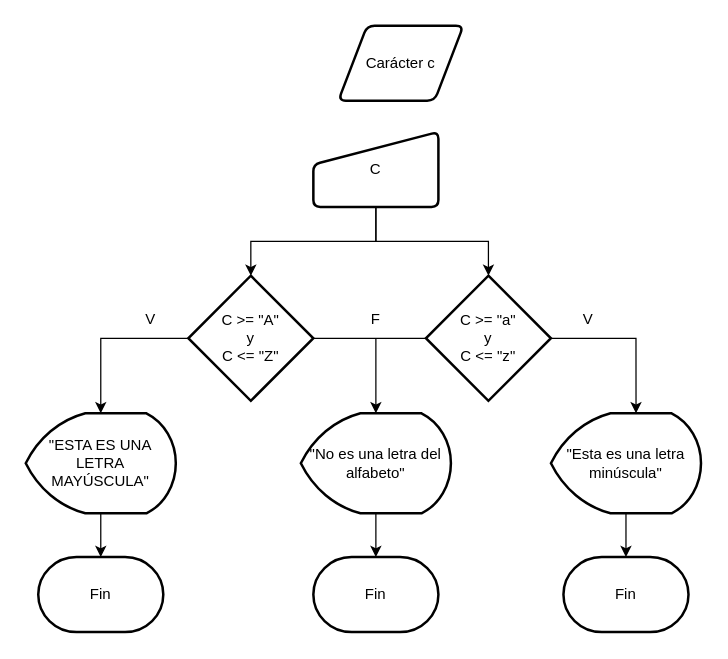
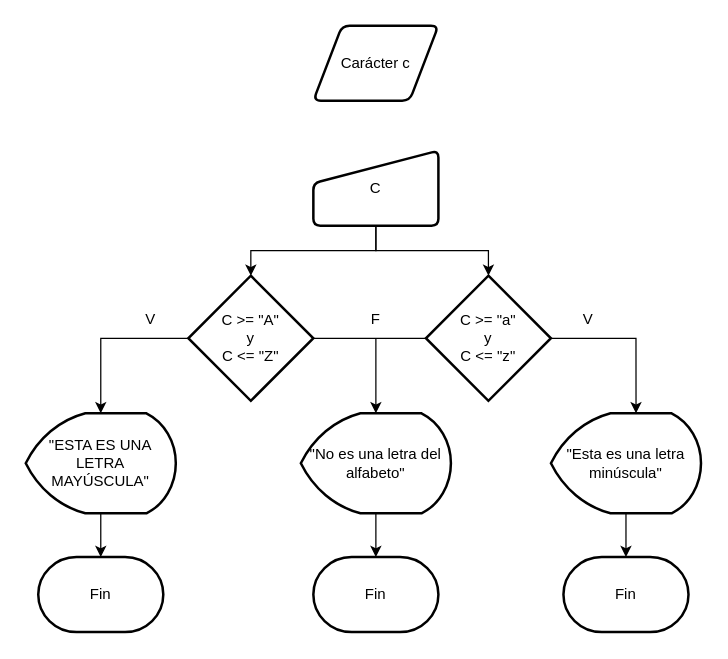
(401, 63) -> (376, 63)
(376, 169) -> (376, 188)
